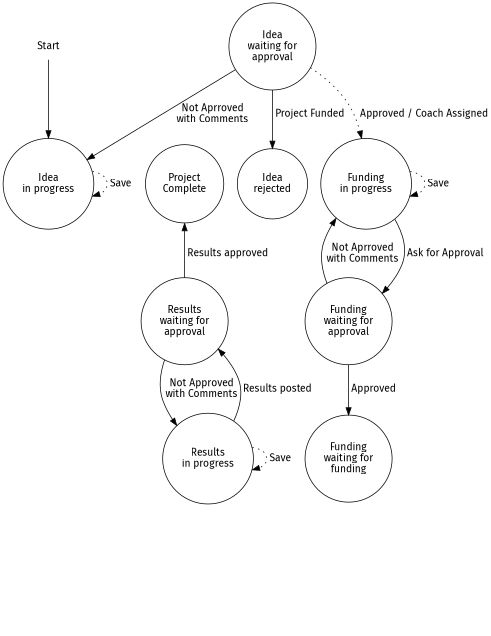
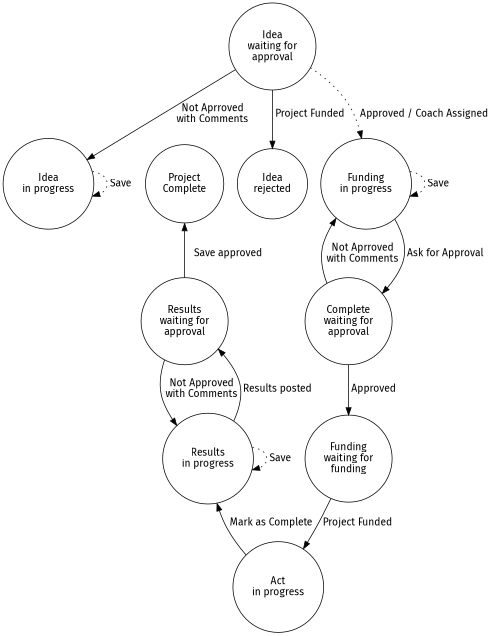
(48, 46) -> none
(227, 254) -> (227, 254)
(349, 321) -> (349, 321)
none -> (278, 587)
